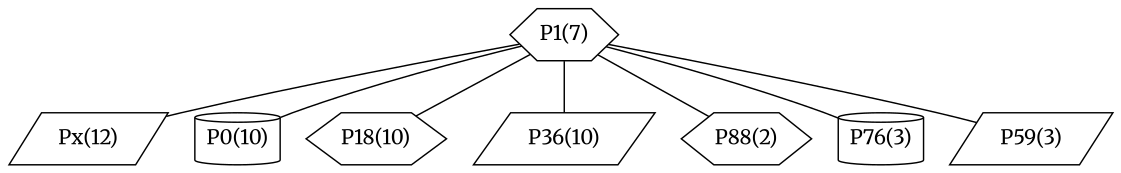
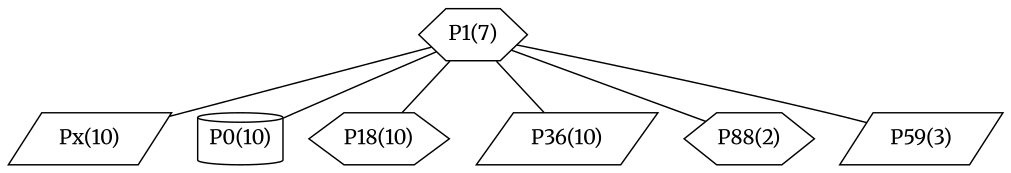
(89, 139) -> (90, 139)
(881, 139) -> none
